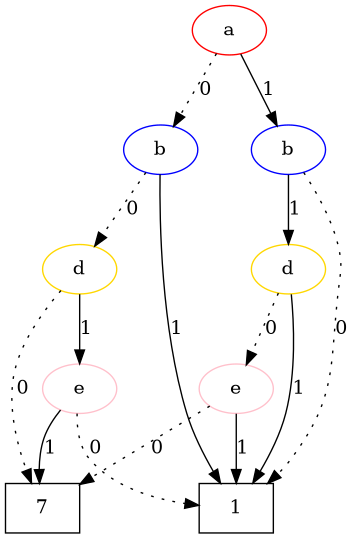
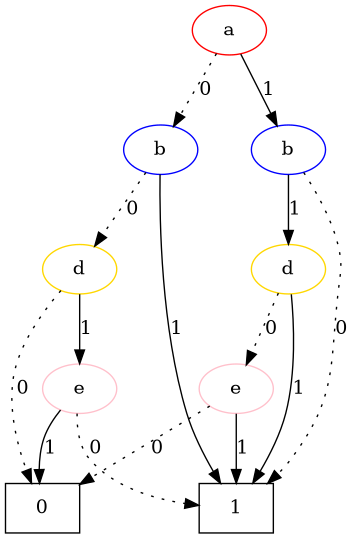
(43, 508) -> (43, 508)
